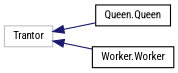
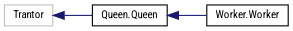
(78, 46) -> (193, 15)
